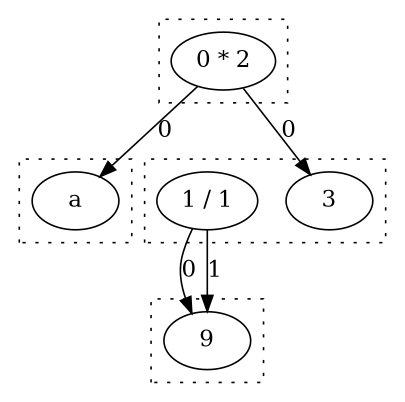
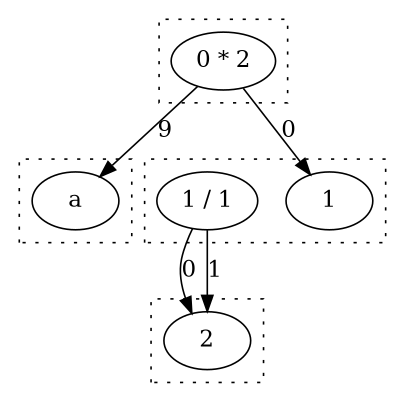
(166, 131) -> (166, 131)
(329, 201) -> (329, 201)
(207, 341) -> (207, 341)
